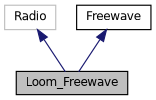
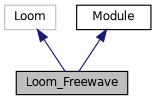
(30, 17) -> (30, 17)
(114, 17) -> (114, 17)
